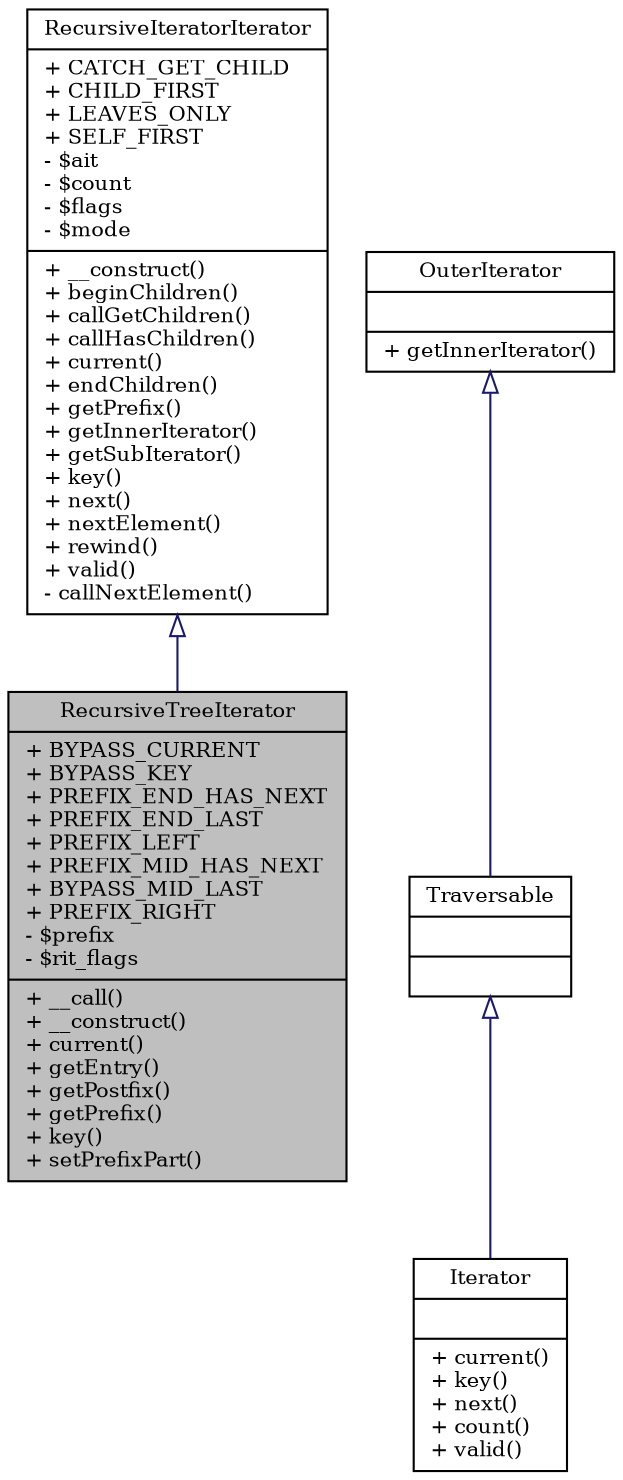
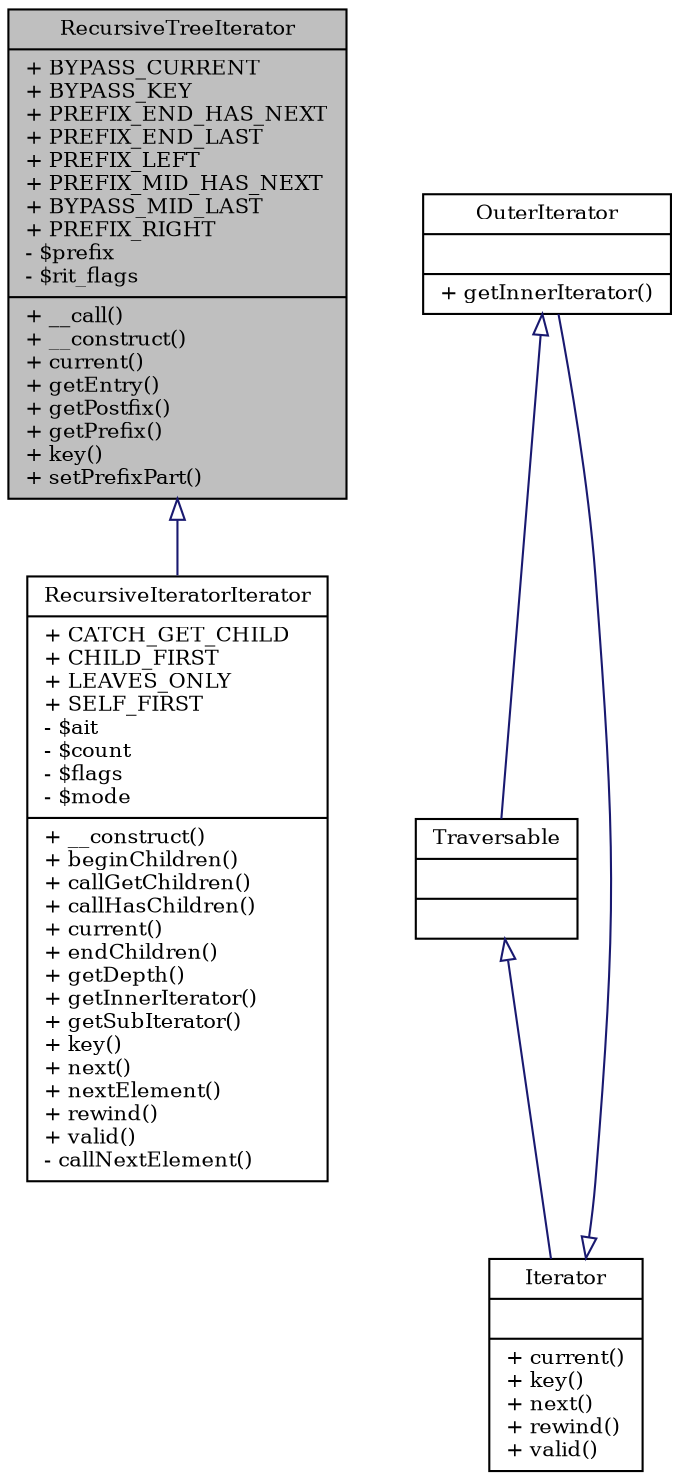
(113, 408) -> (114, 975)
(177, 664) -> (177, 548)
none -> (608, 774)
(481, 1427) -> (564, 1427)
